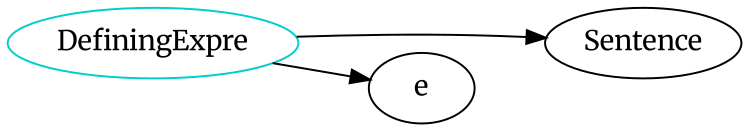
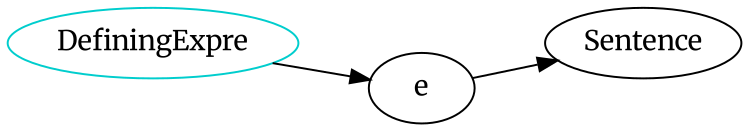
(411, 35) -> (505, 71)
